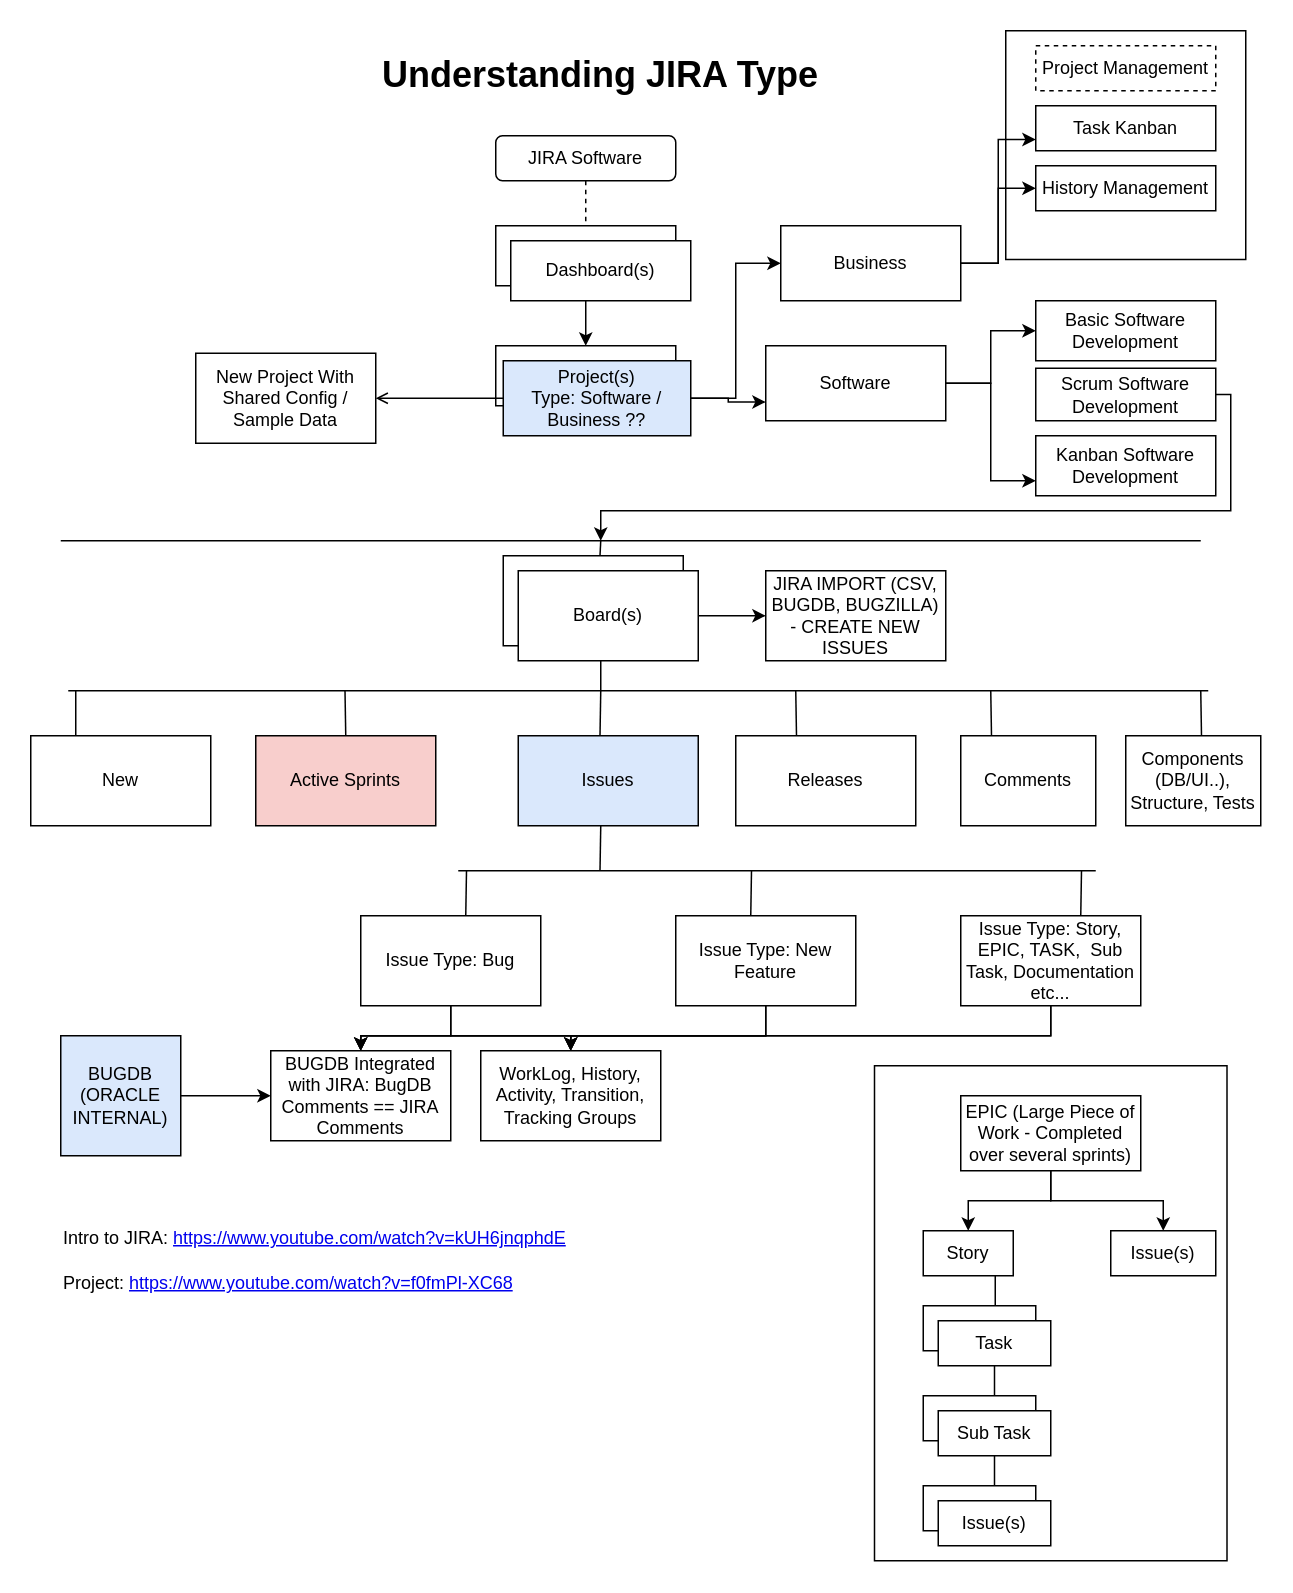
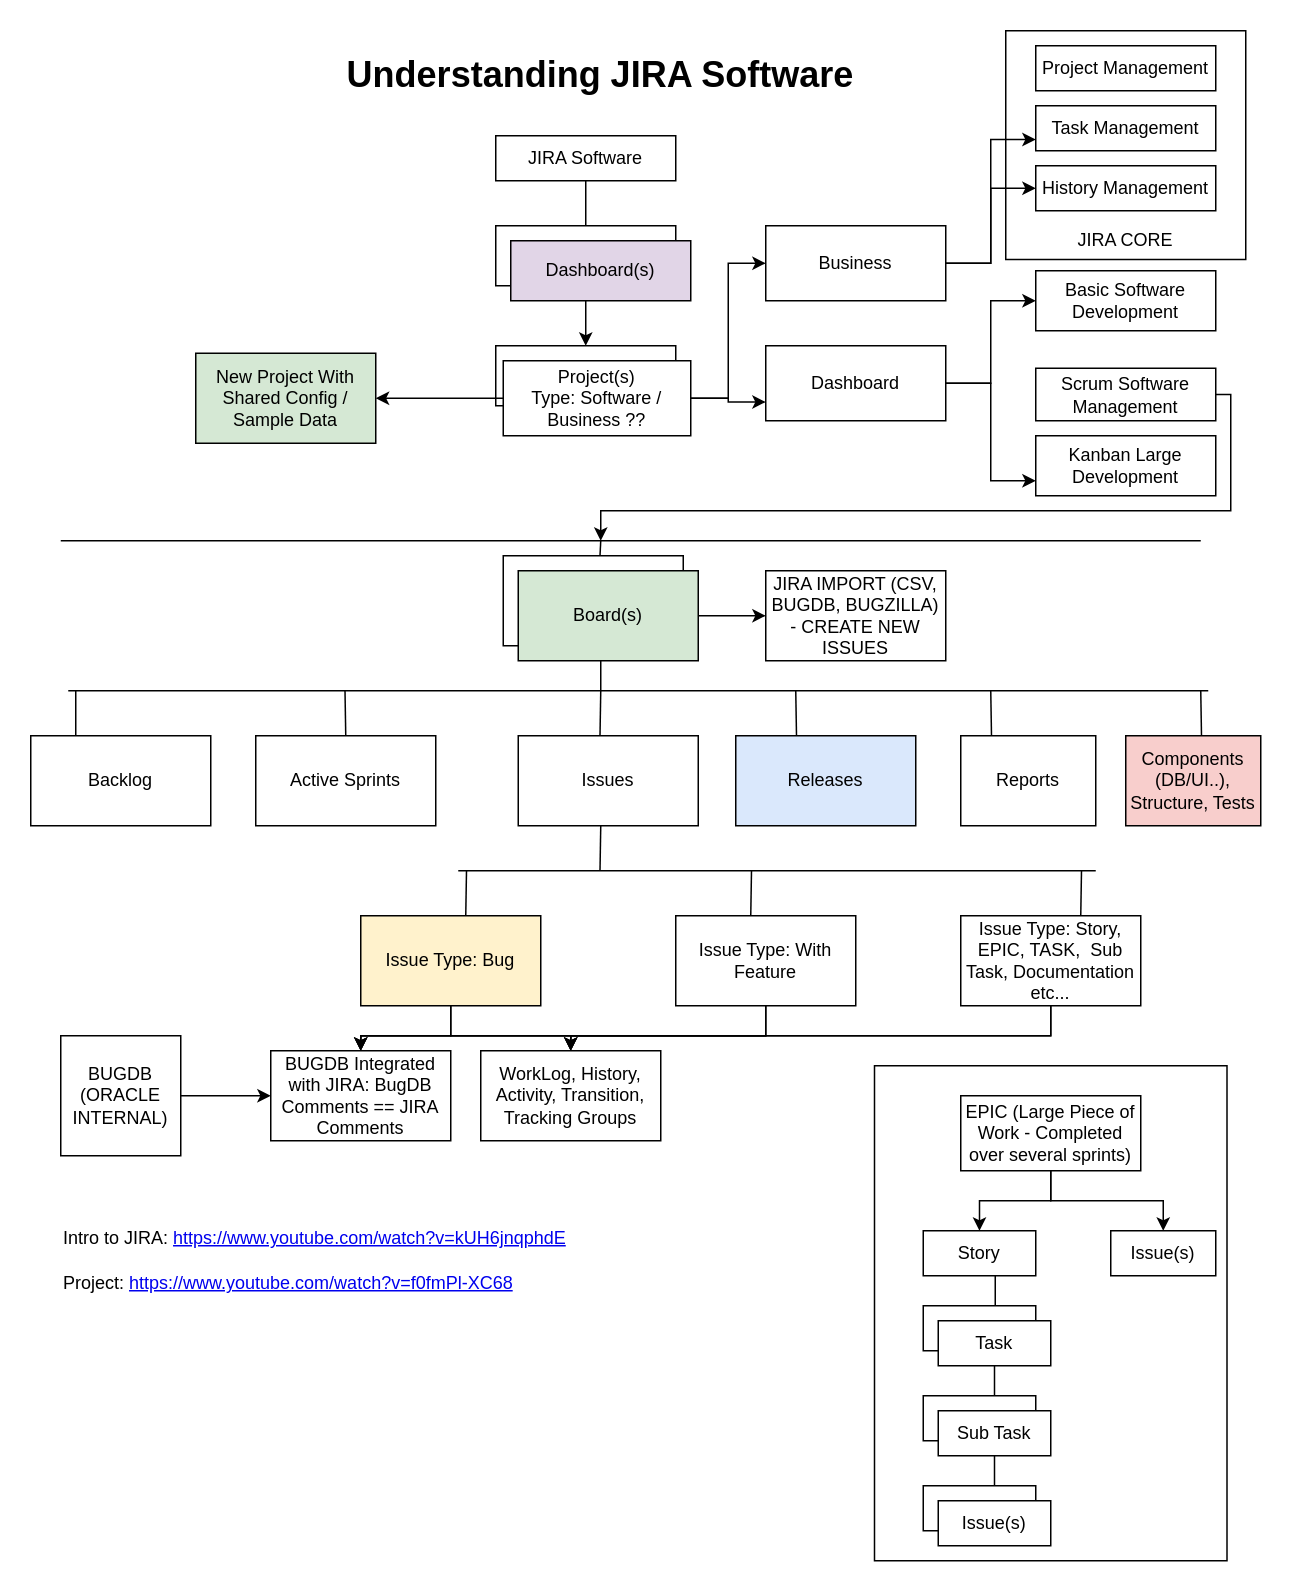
(1126, 68) -> (1126, 68)
(601, 76) -> (601, 76)
(1126, 128) -> (1126, 128)
(586, 158) -> (586, 158)
(586, 204) -> (586, 204)
none -> (1126, 241)
(871, 263) -> (856, 263)
(601, 271) -> (601, 271)
(1126, 331) -> (1126, 301)
(856, 383) -> (856, 383)
(1126, 395) -> (1126, 395)
(286, 398) -> (286, 398)
(384, 398) -> (387, 398)
(597, 398) -> (597, 398)
(1126, 466) -> (1126, 466)
(608, 616) -> (608, 616)
(121, 781) -> (121, 781)
(346, 781) -> (346, 781)
(608, 781) -> (608, 781)
(826, 781) -> (826, 781)
(1028, 781) -> (1028, 781)
(1193, 781) -> (1193, 781)
(451, 961) -> (451, 961)
(766, 961) -> (766, 961)
(121, 1096) -> (121, 1096)
(968, 1253) -> (980, 1253)
